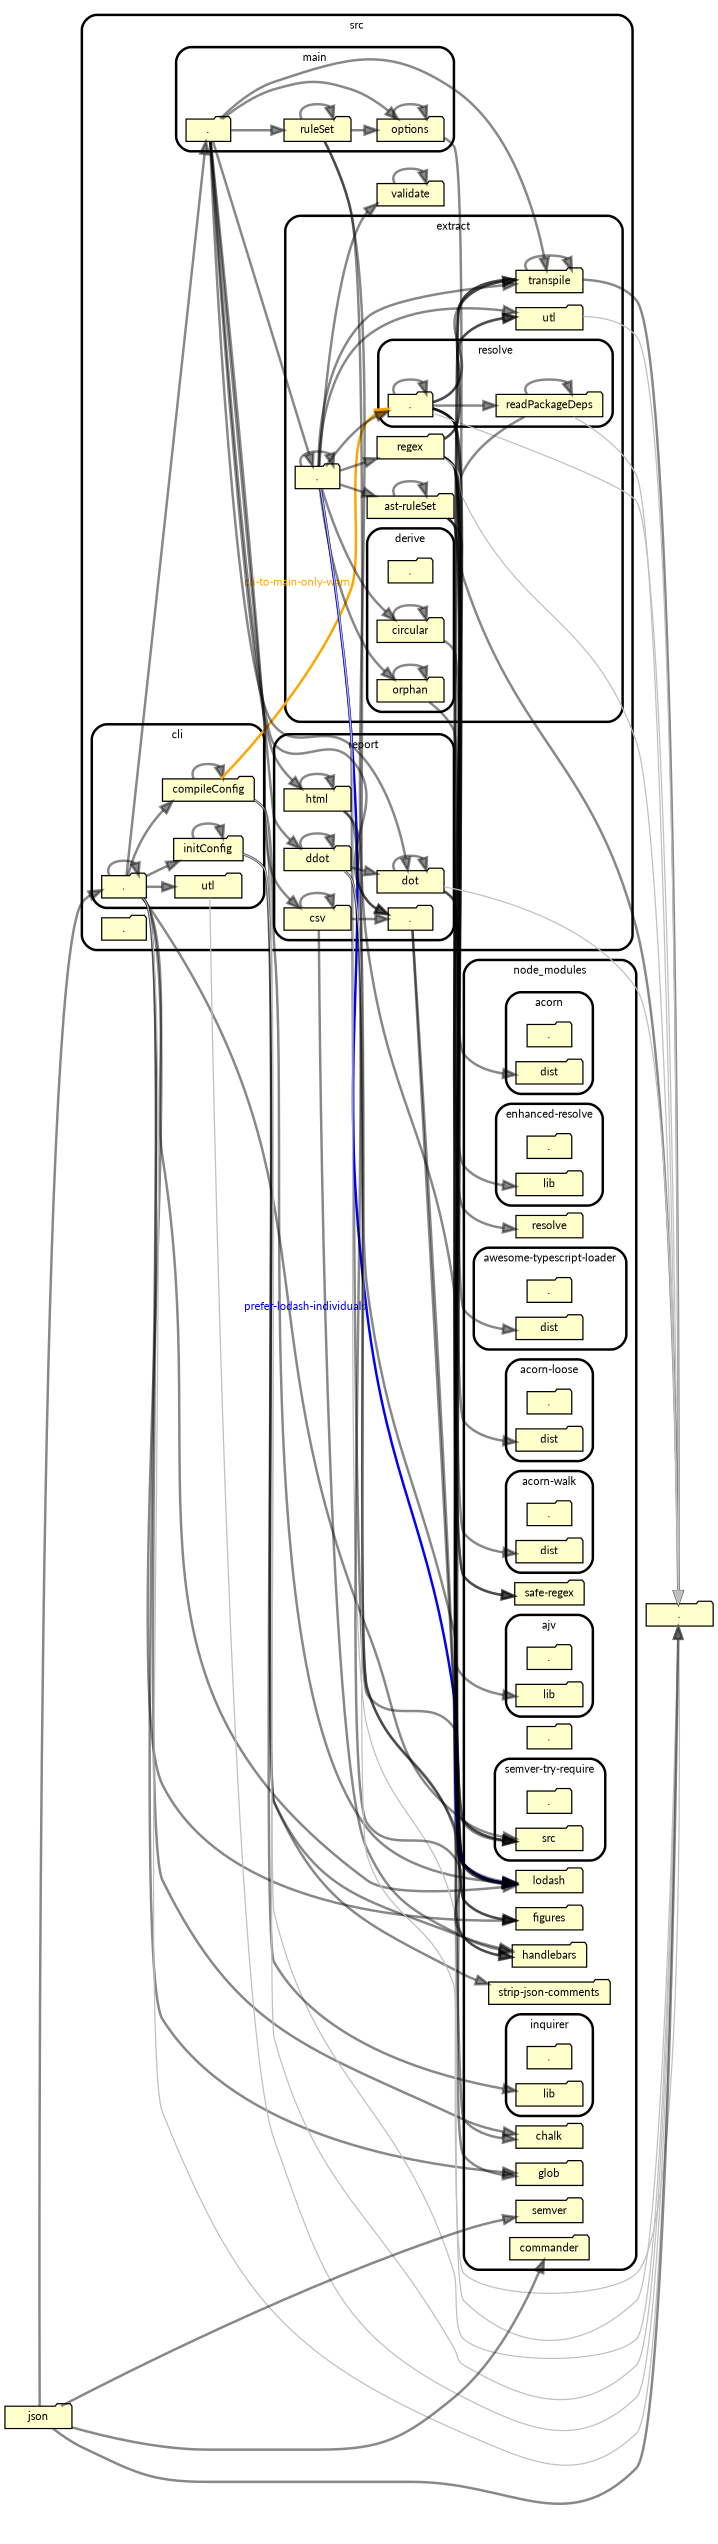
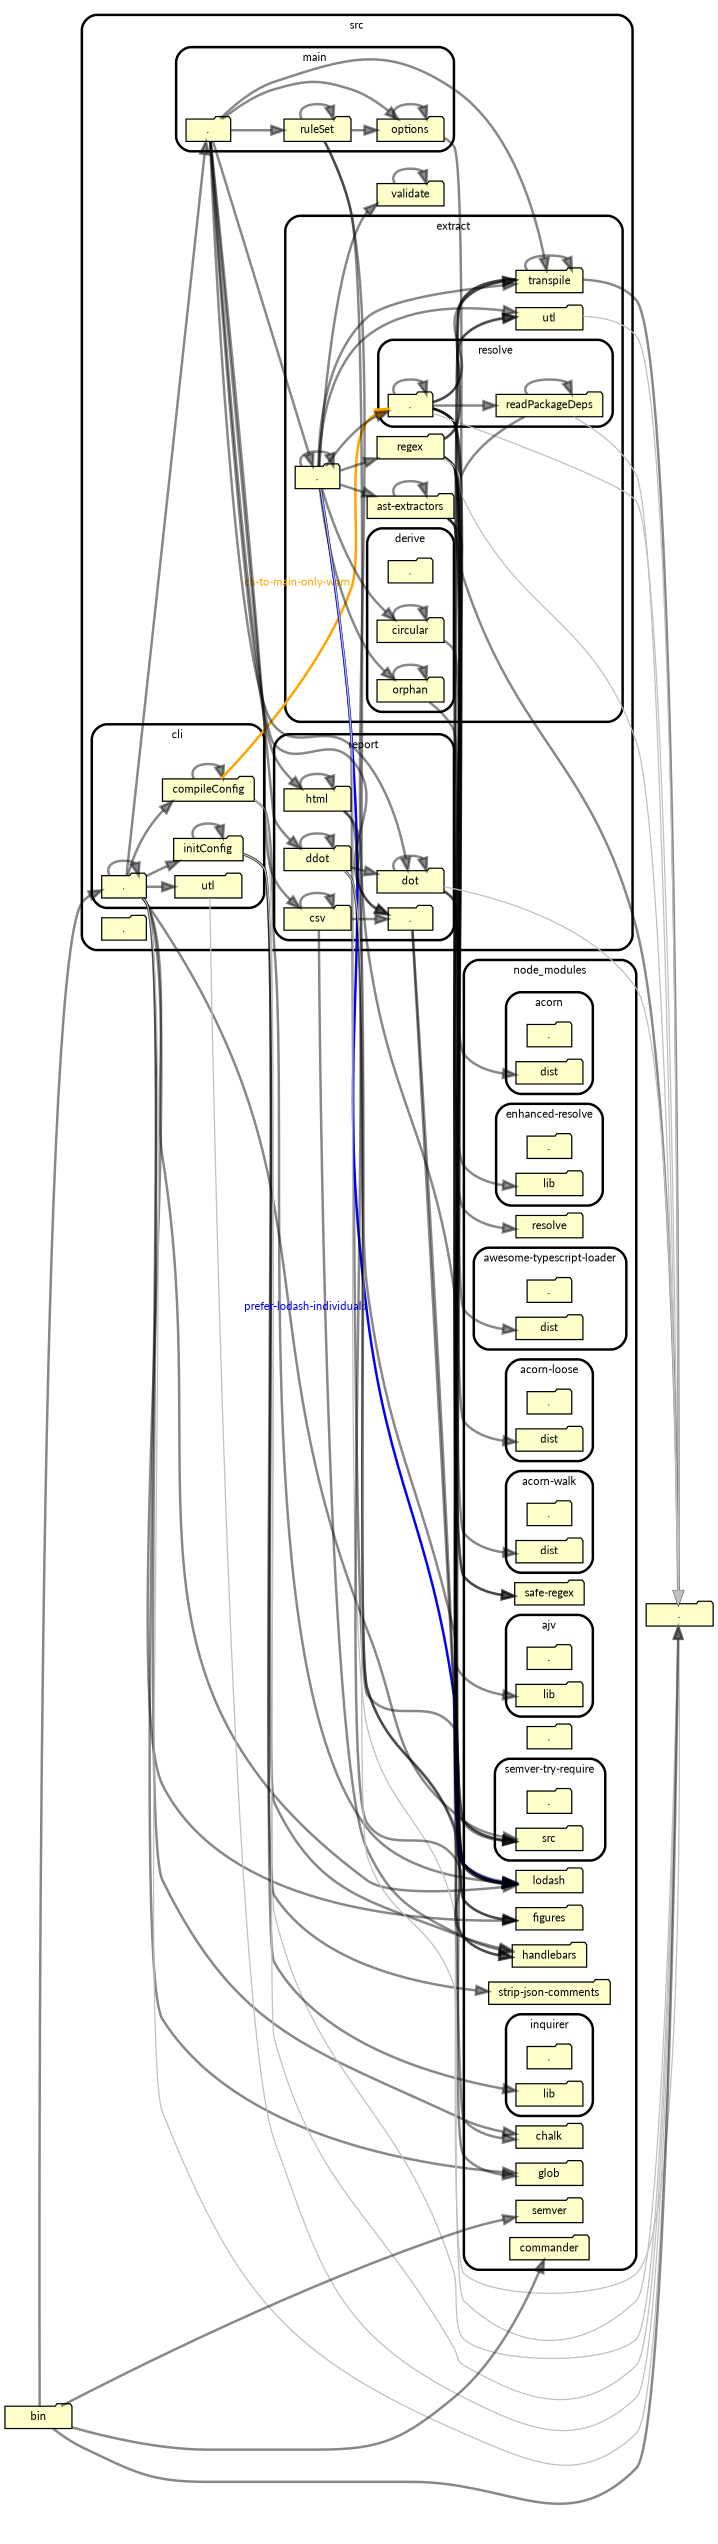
(411, 507) -> (411, 507)
(270, 1438) -> (269, 1484)
(38, 2417) -> (38, 2417)
